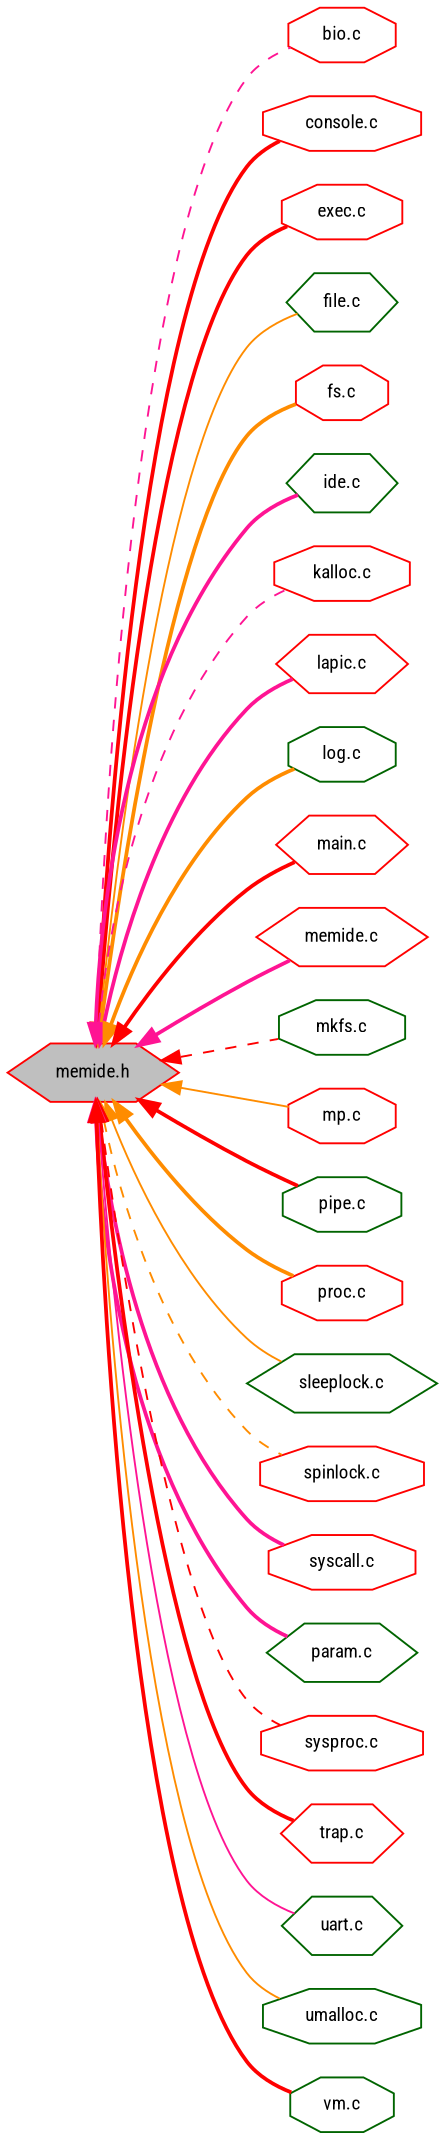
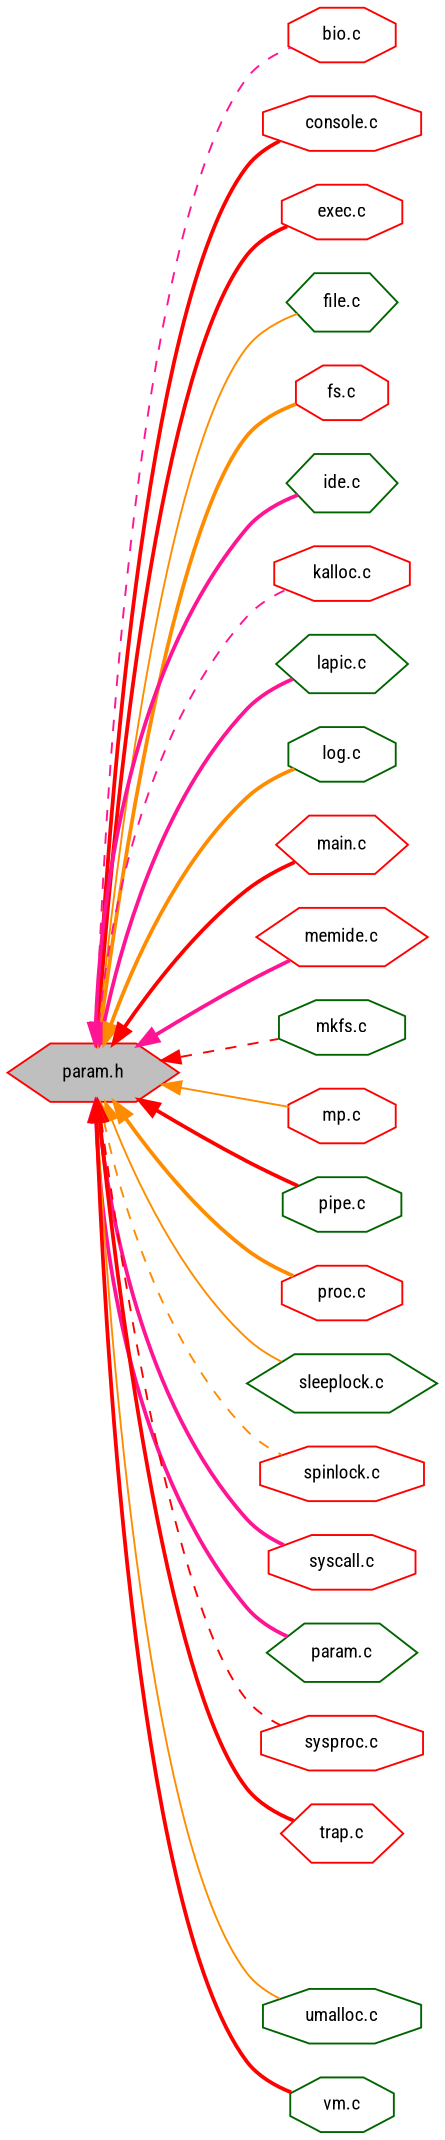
(342, 664) -> (342, 664)
(93, 1073) -> (93, 1073)
(342, 1926) -> none
